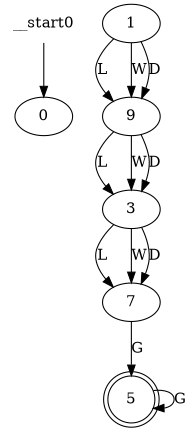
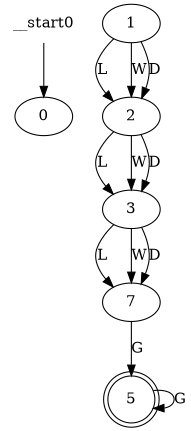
(131, 116) -> (131, 116)
